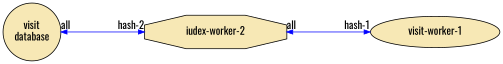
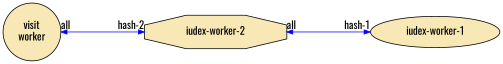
(435, 32) -> (435, 32)
(32, 37) -> (32, 37)
